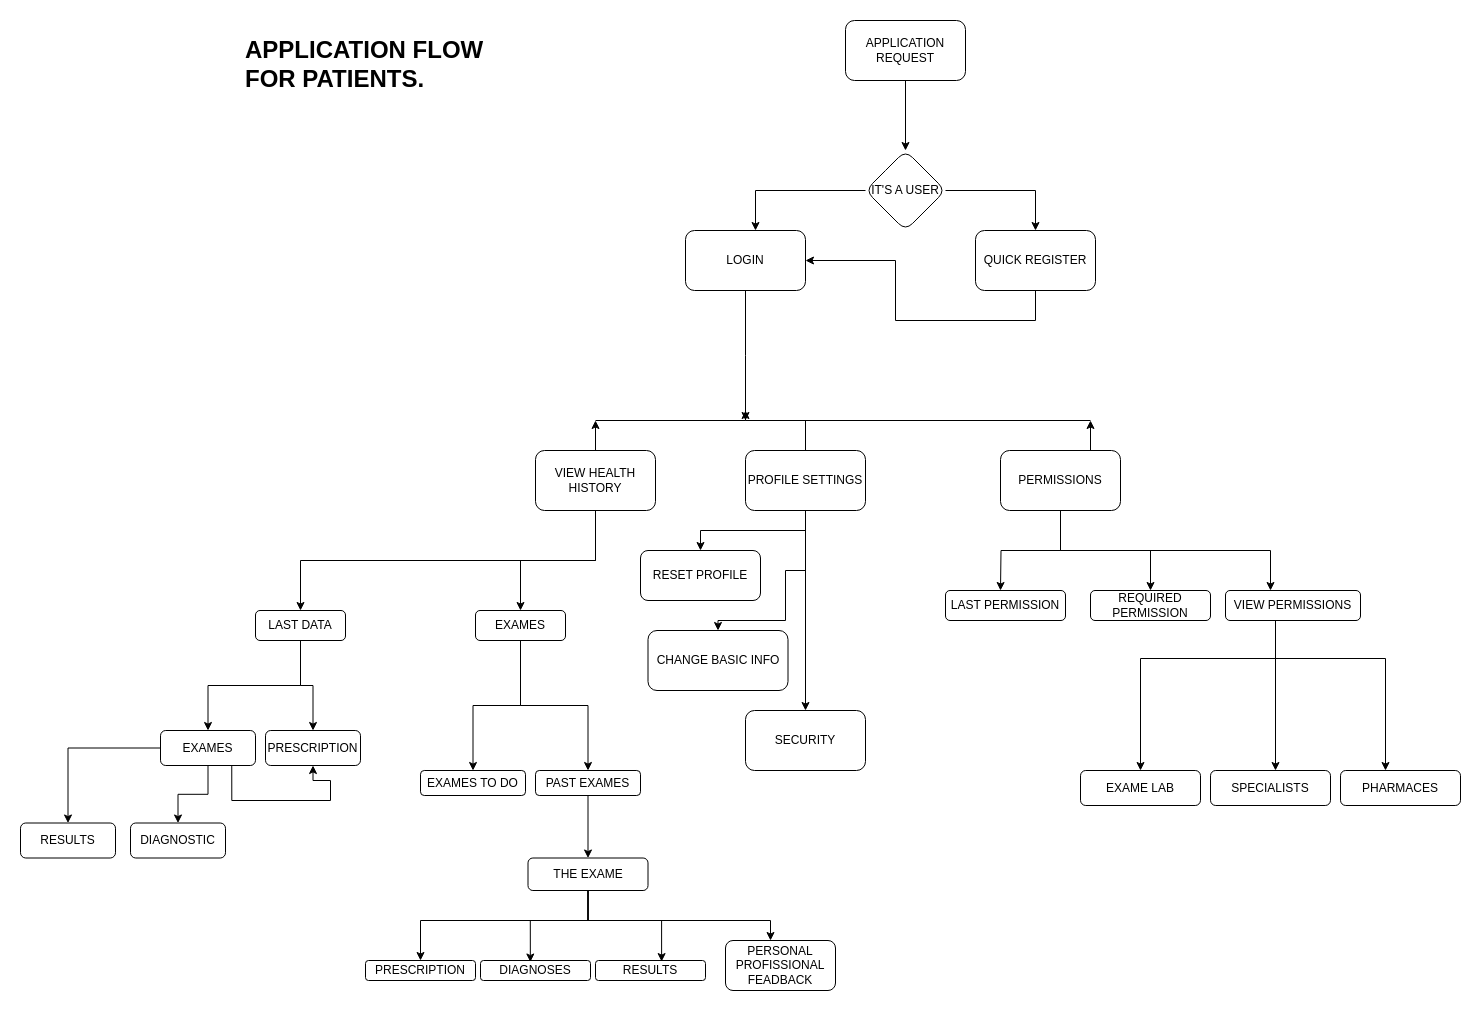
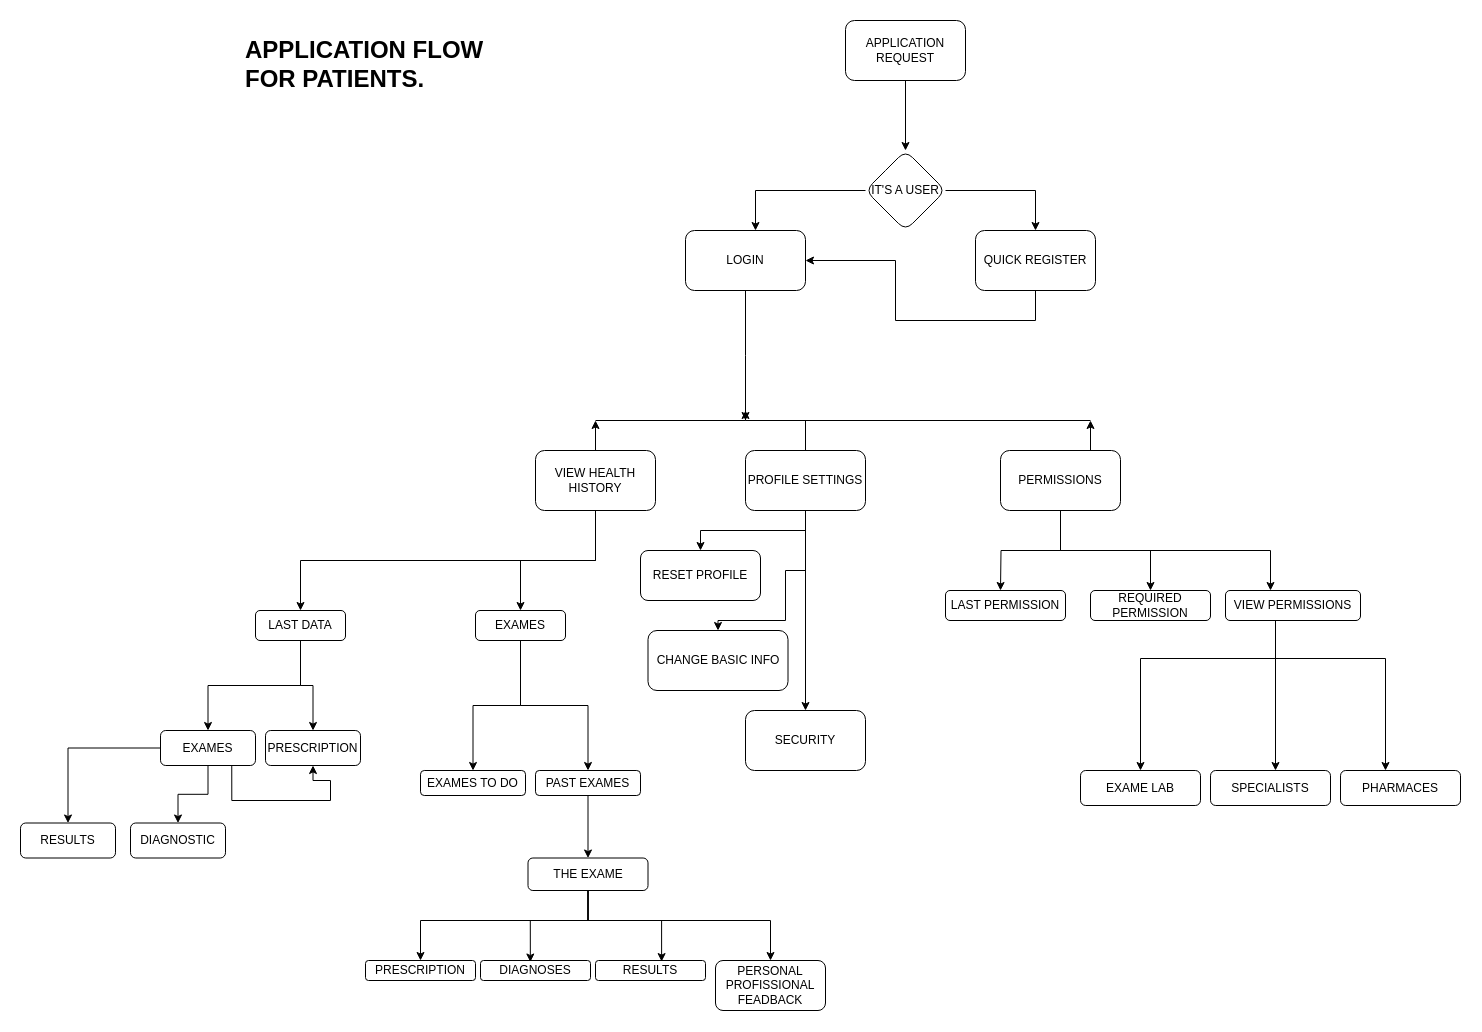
(781, 966) -> (771, 986)
